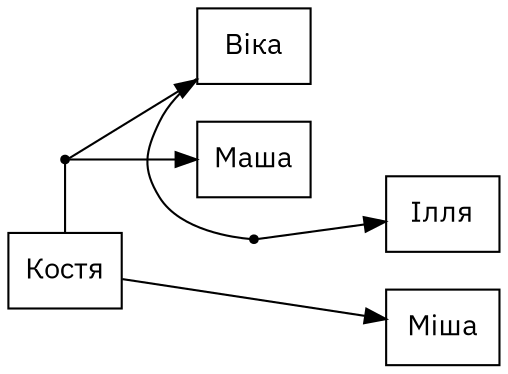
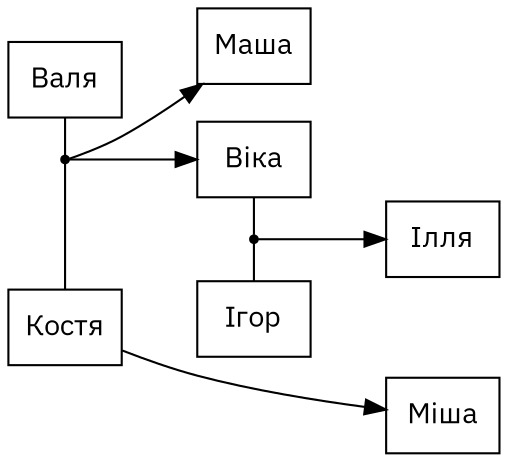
none -> (65, 80)
none -> (254, 319)
